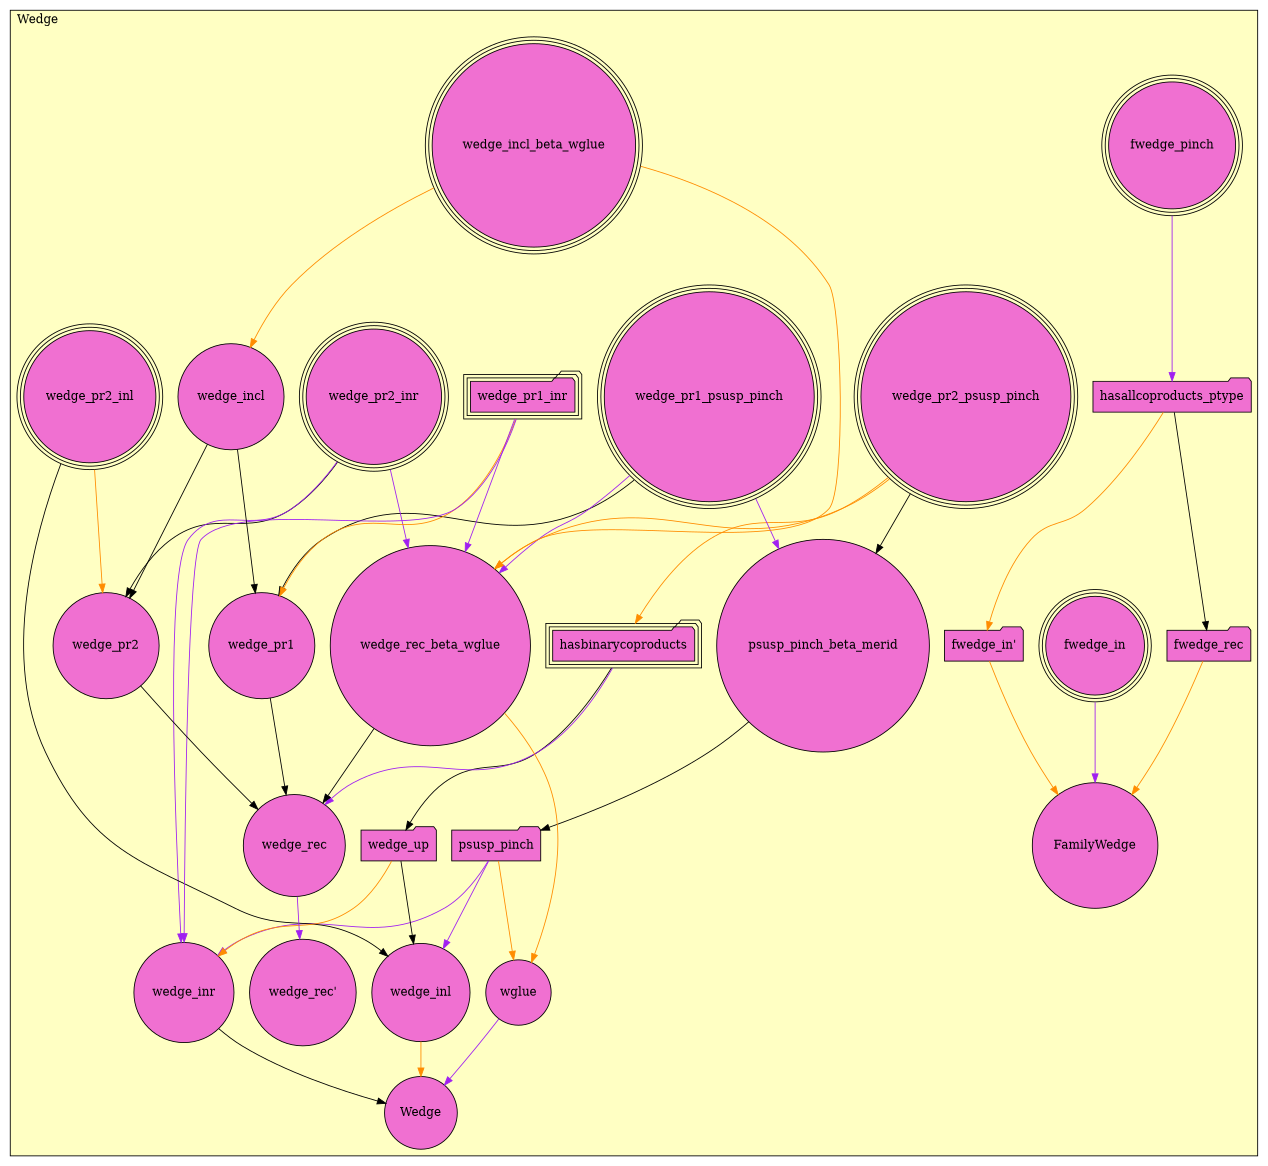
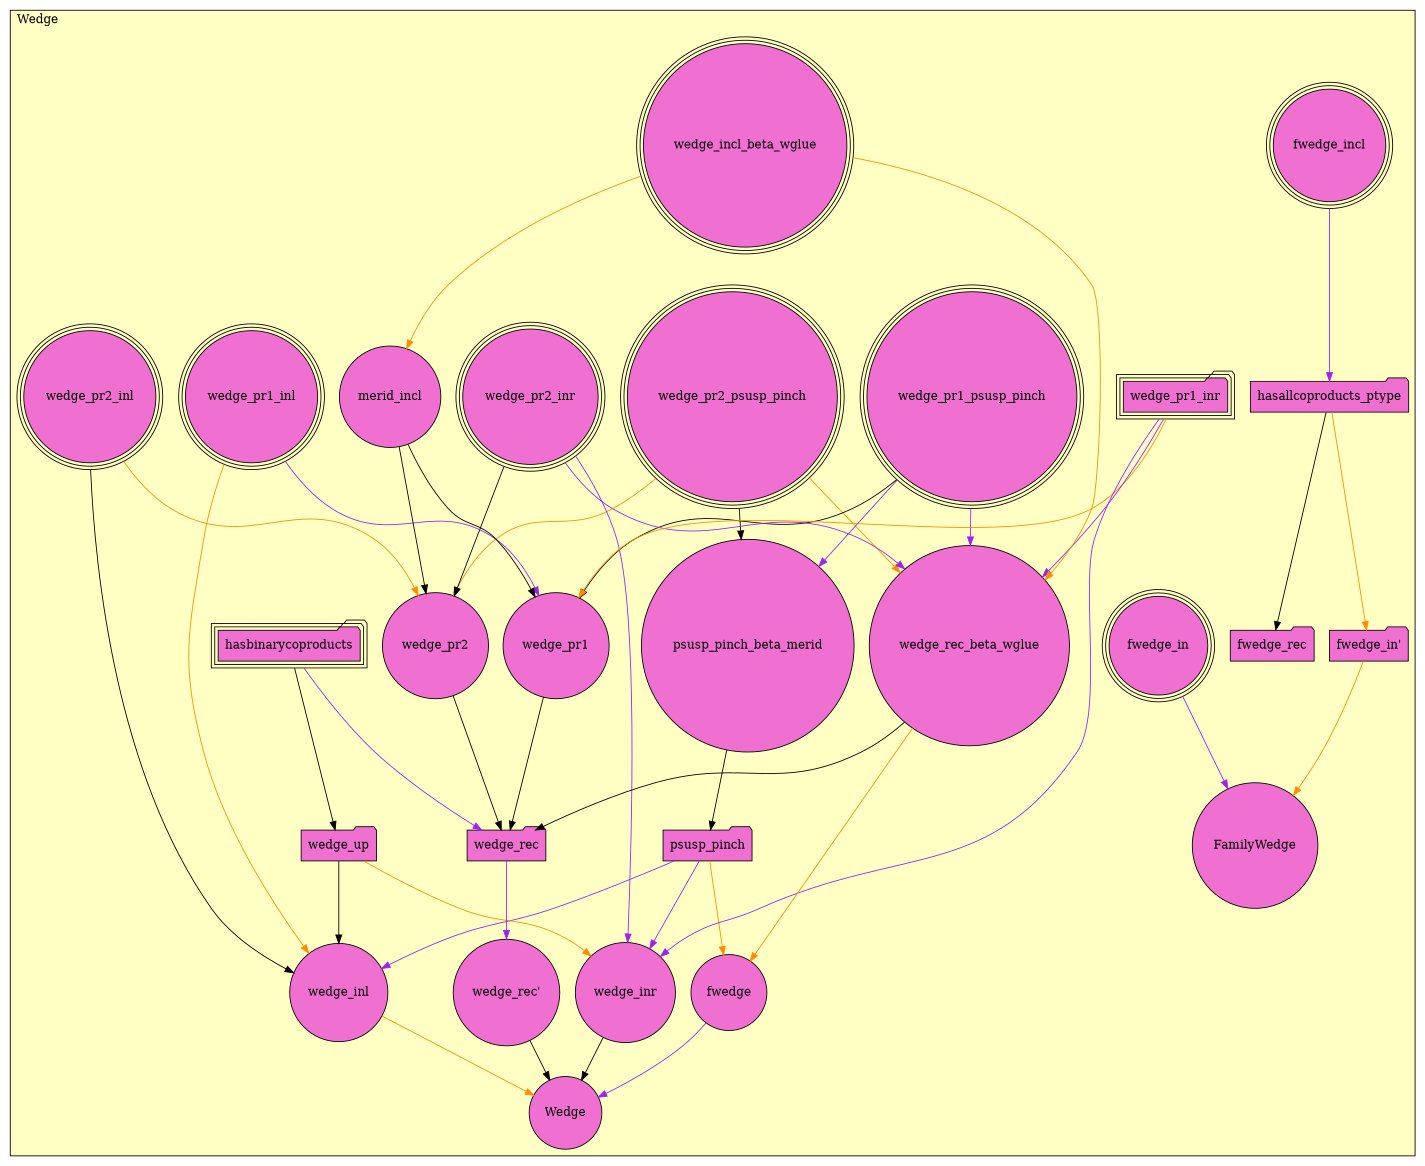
(1172, 145) -> (1330, 145)
(231, 397) -> (390, 397)
none -> (252, 397)
(759, 523) -> (548, 522)
(1173, 726) -> none
(294, 846) -> (506, 846)
(518, 993) -> (729, 993)
none -> (538, 1056)
